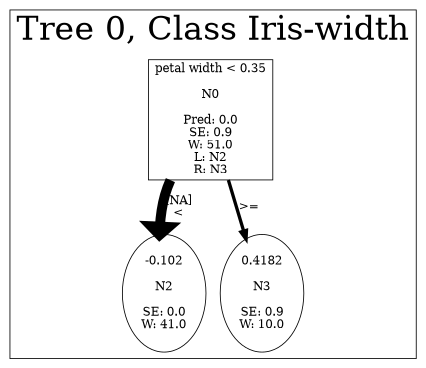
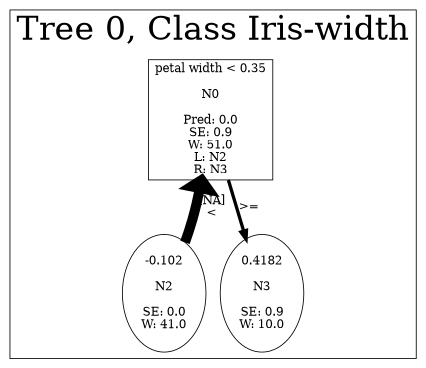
(163, 203) -> (193, 216)
